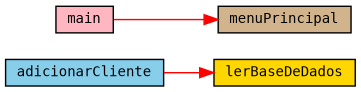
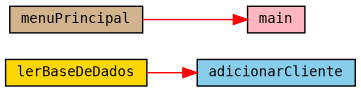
(159, 20) -> (188, 20)
(182, 73) -> (165, 73)
